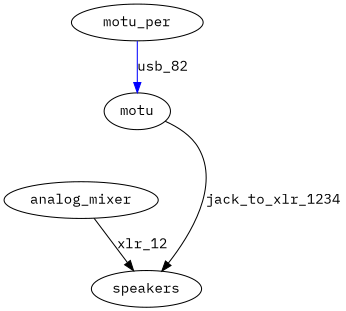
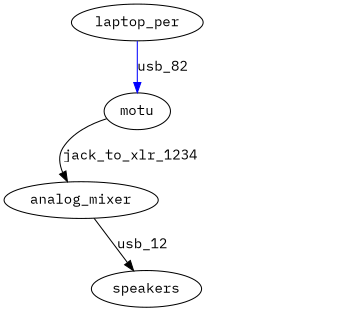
(137, 22) -> (137, 22)
(205, 188) -> (72, 137)
(142, 244) -> (142, 244)
